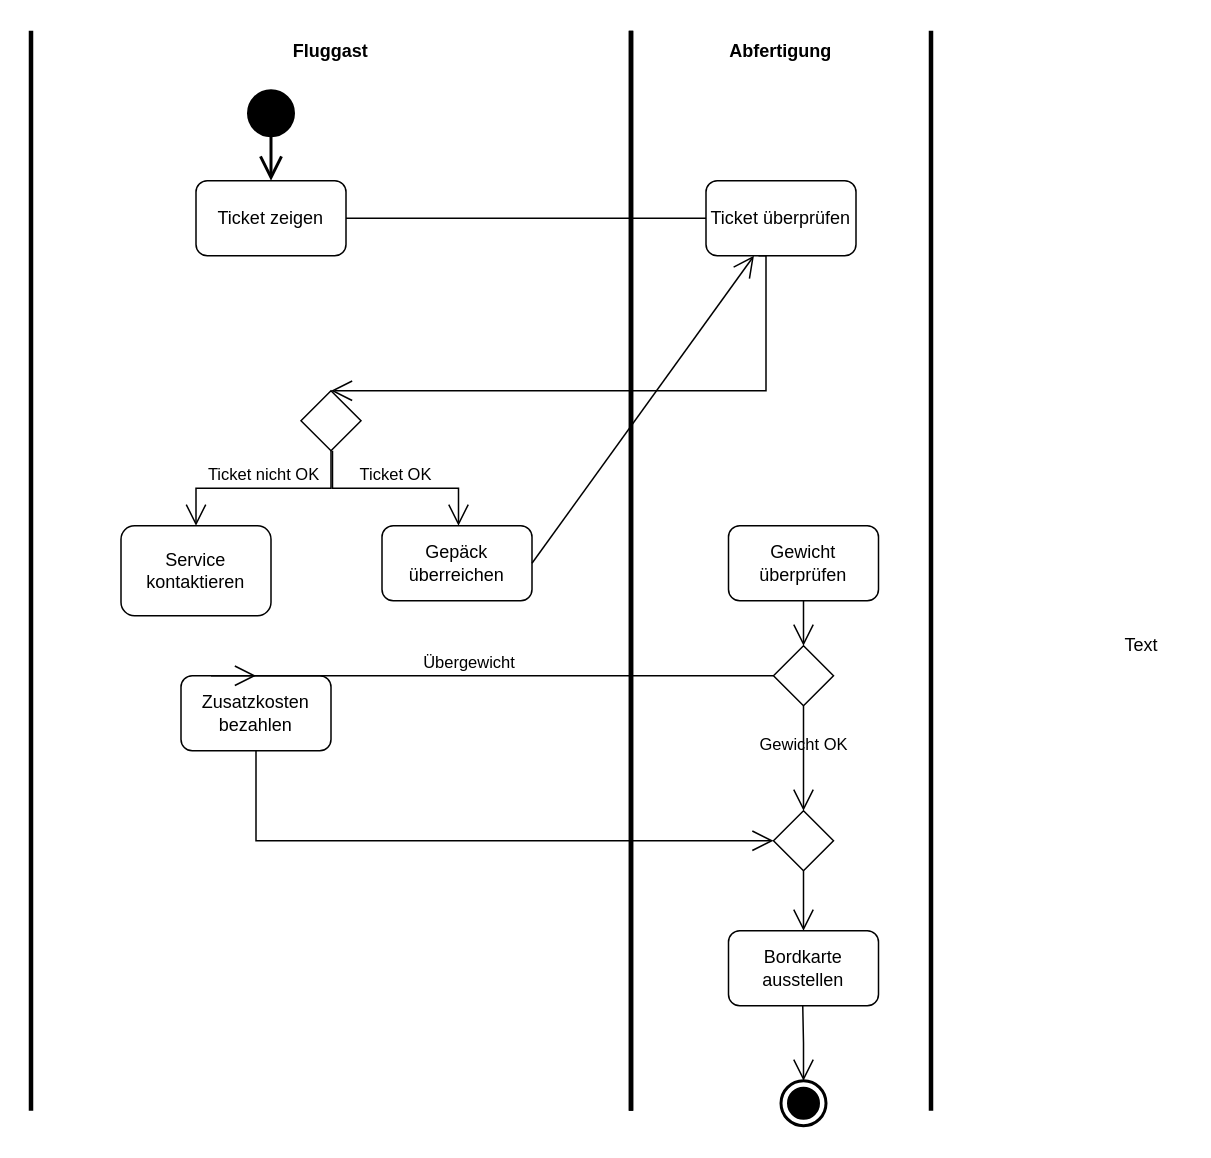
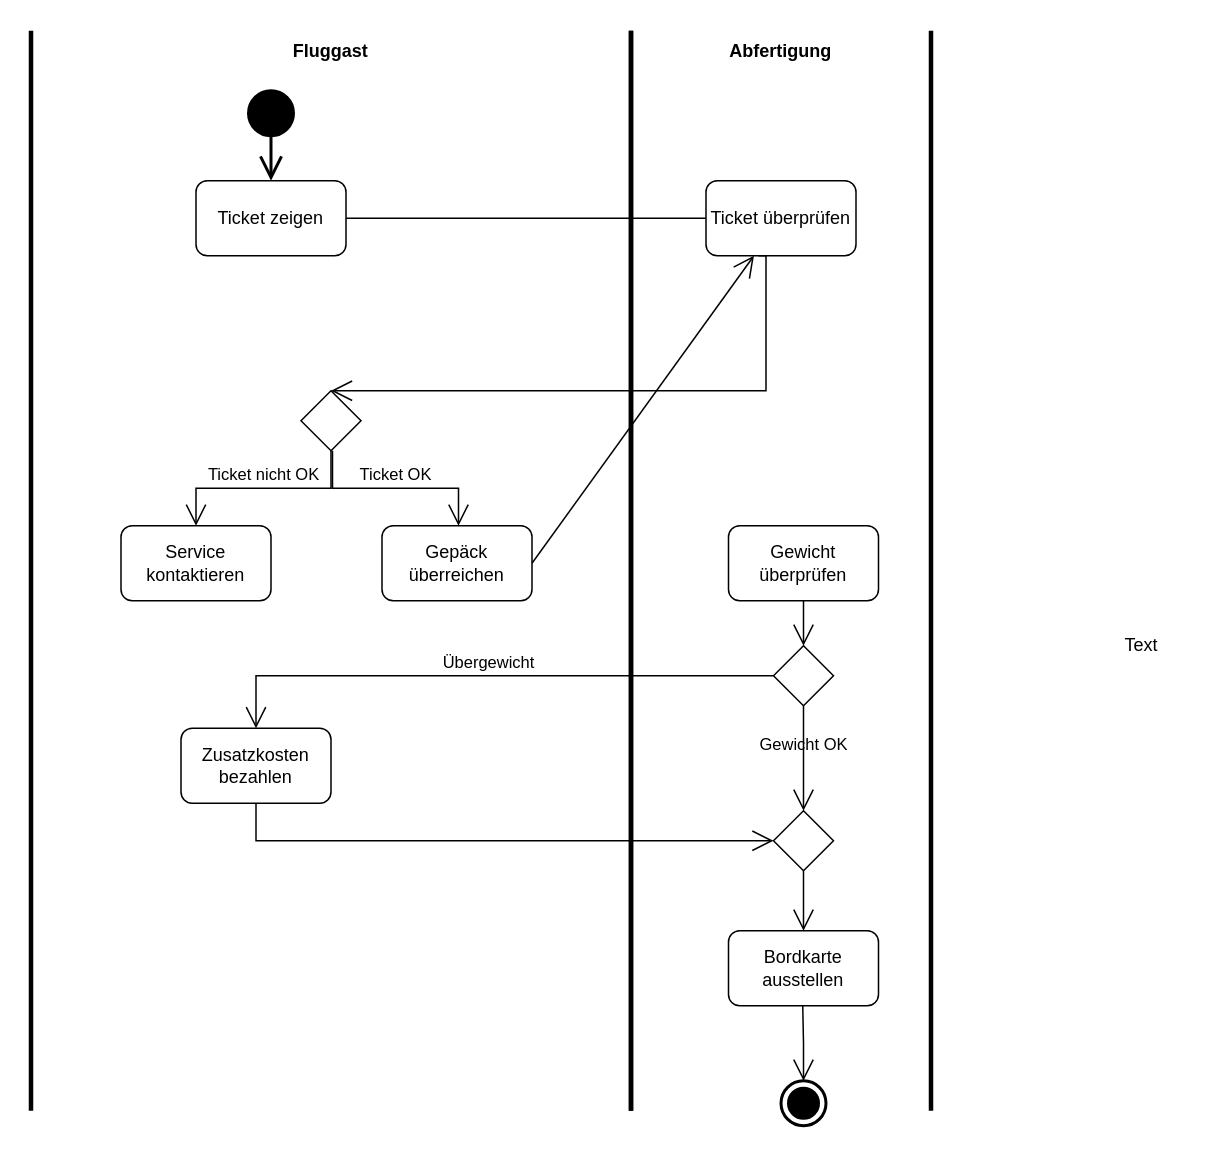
(196, 571) -> (196, 563)
(256, 713) -> (256, 766)
